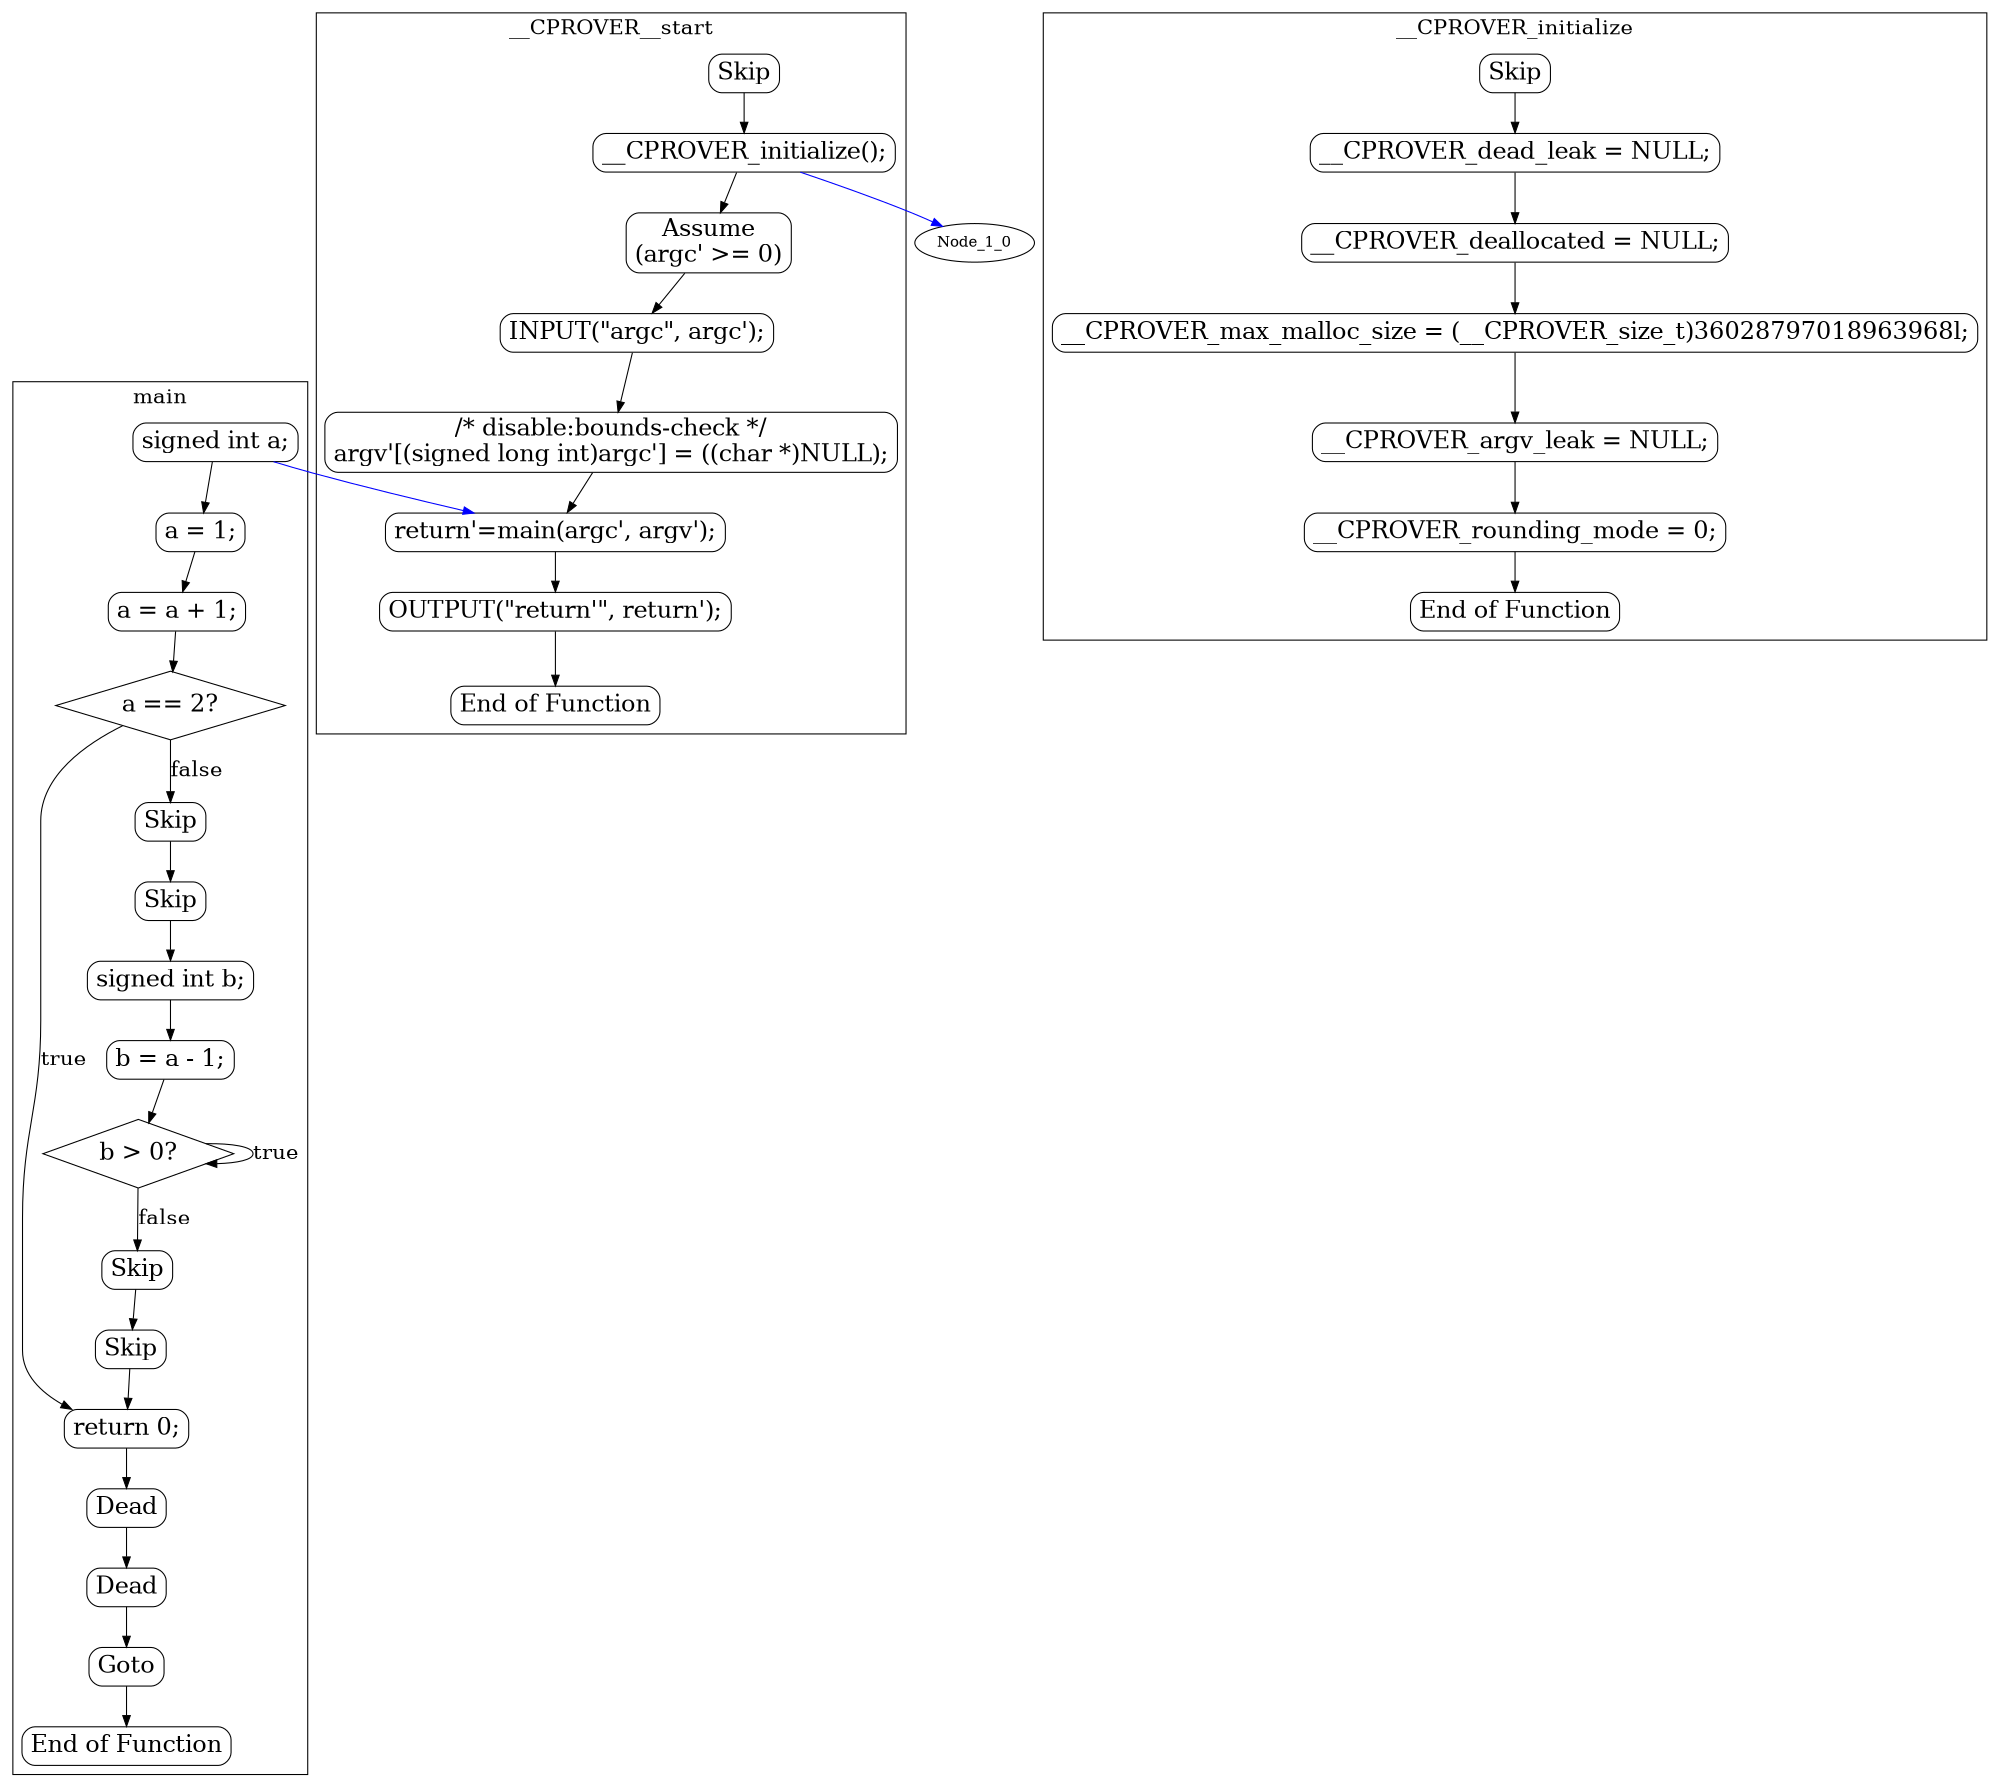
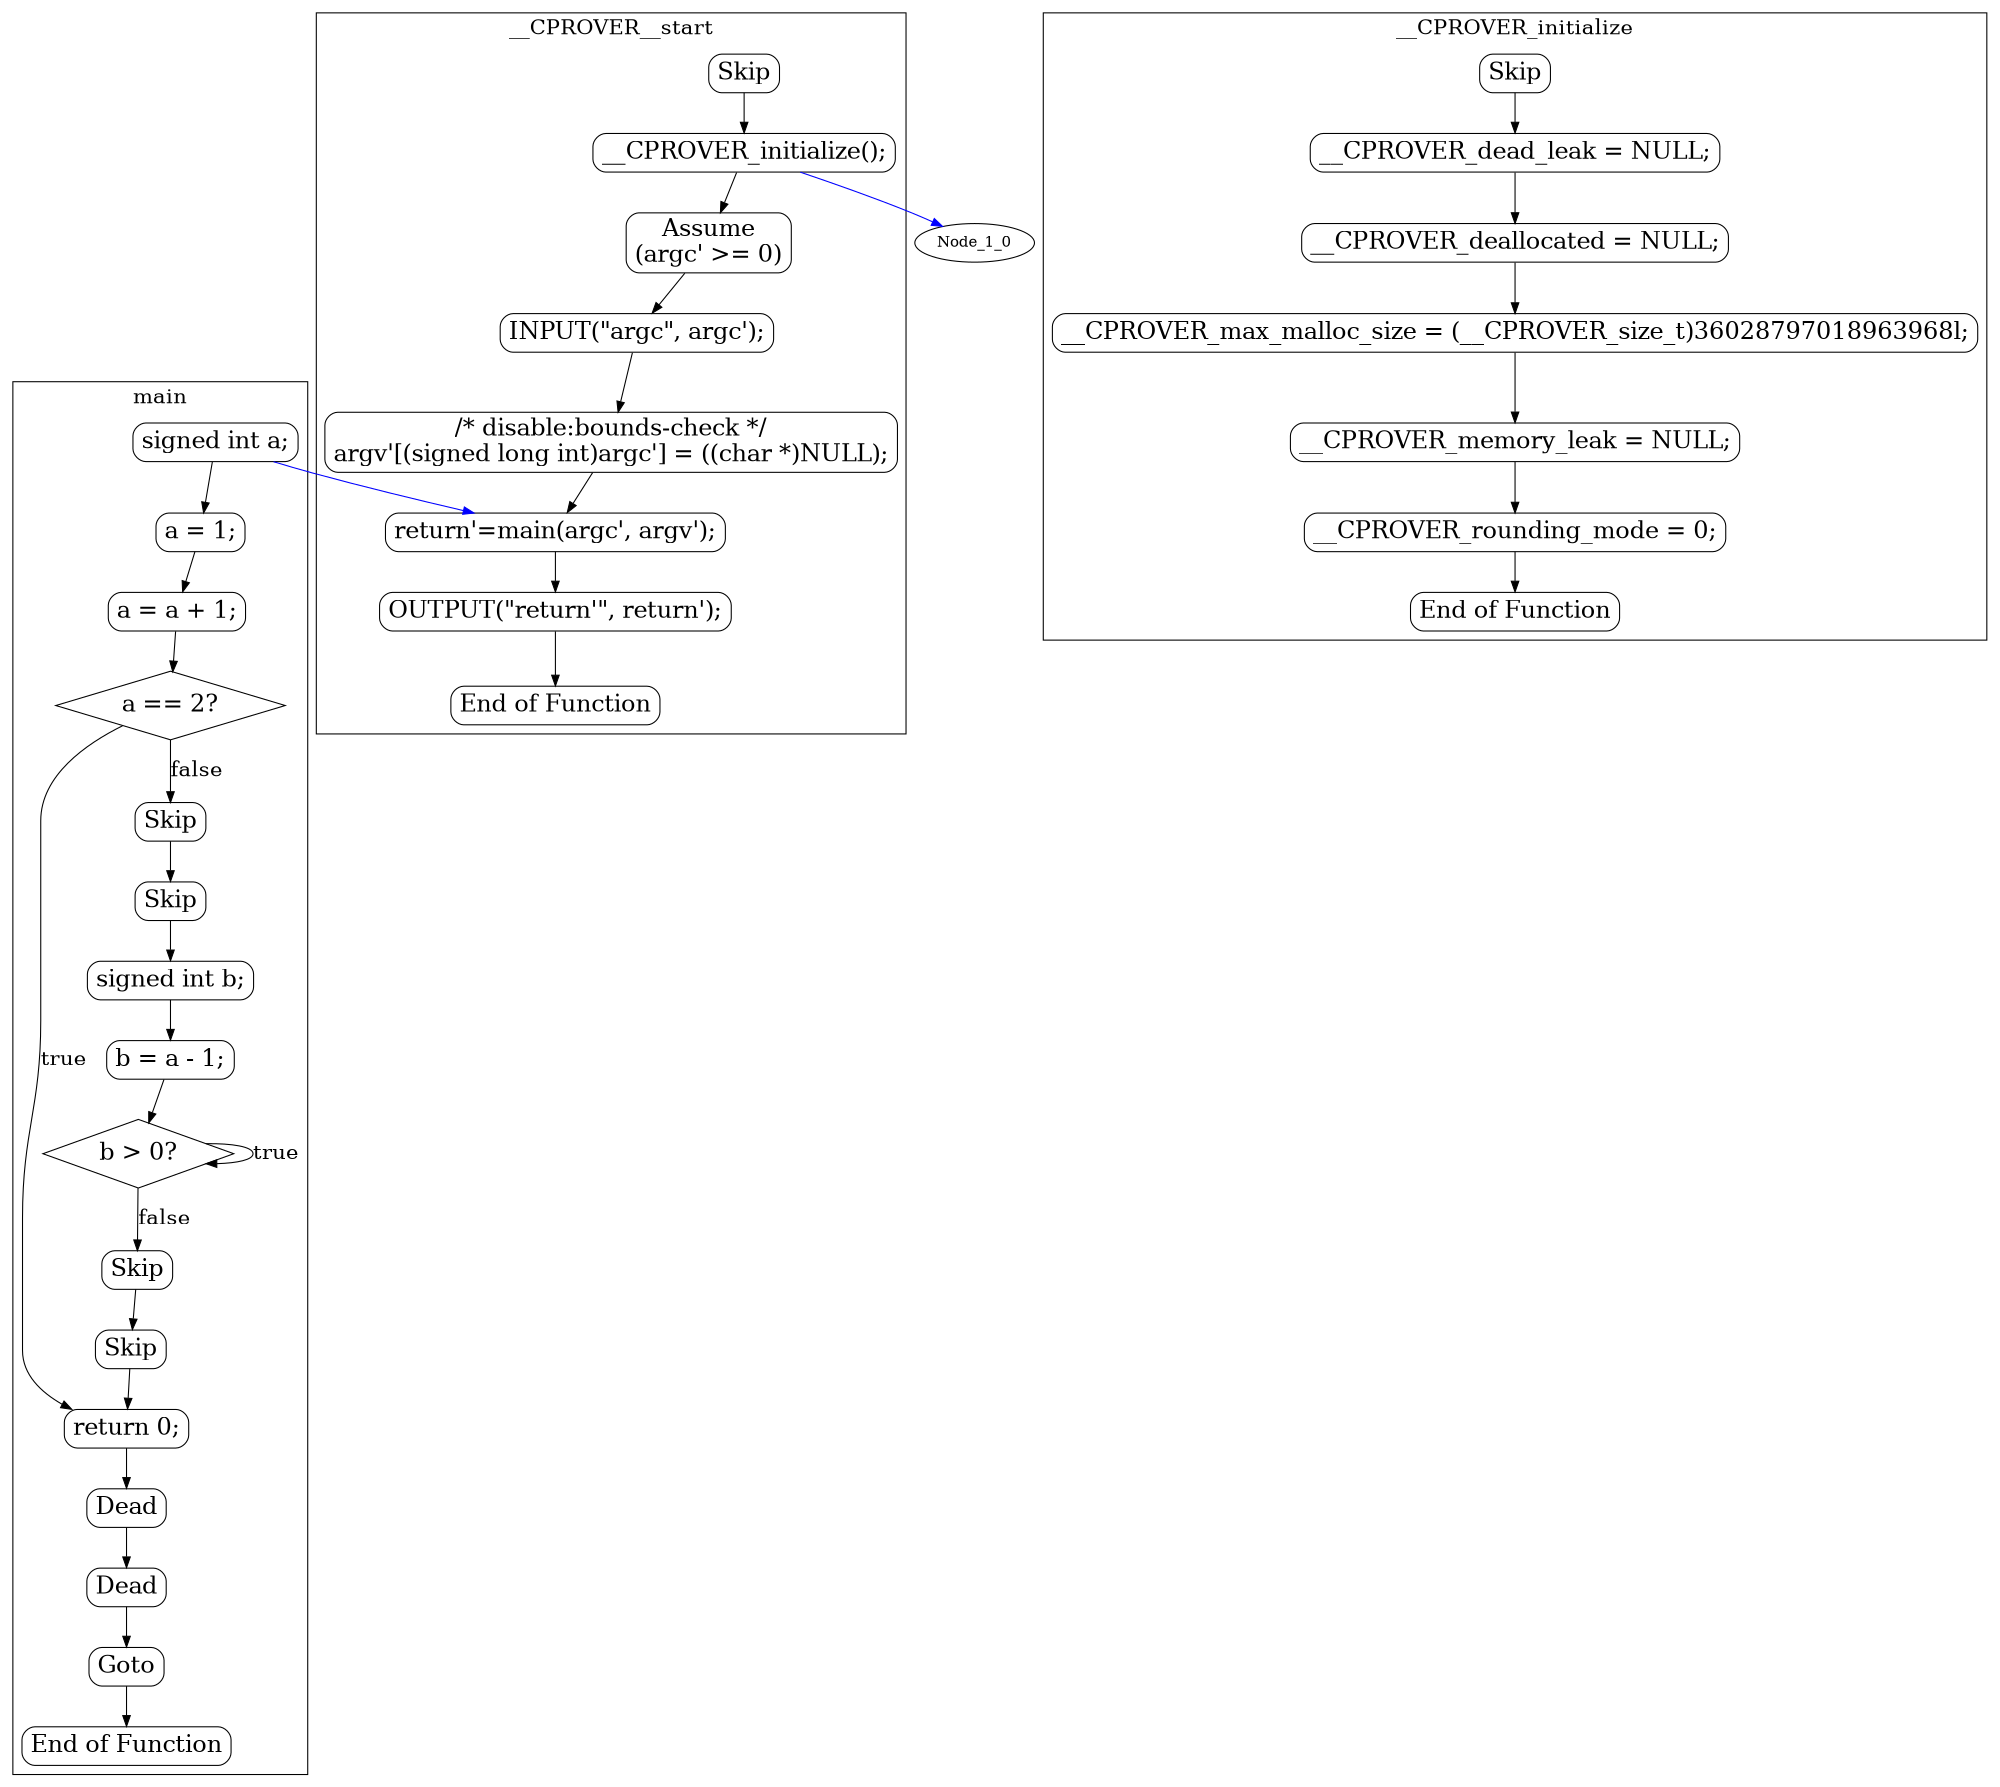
(1515, 442) -> (1515, 442)
